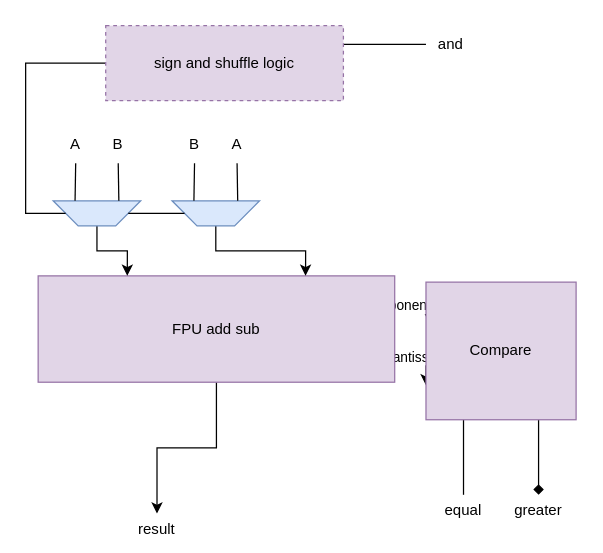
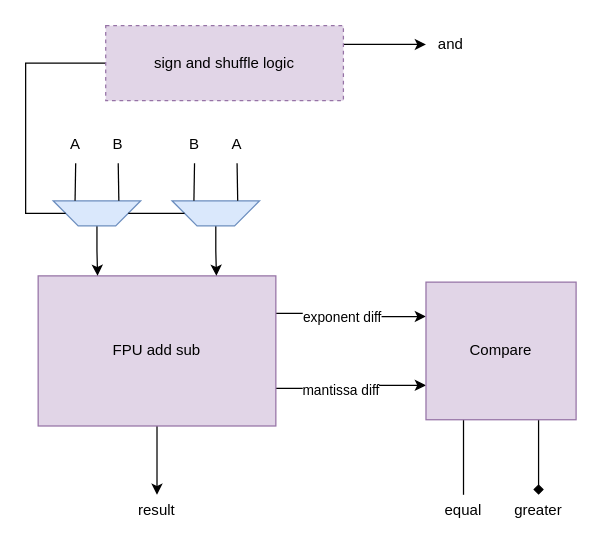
(420, 44) -> (416, 44)
(216, 329) -> (157, 351)
(157, 529) -> (157, 510)
